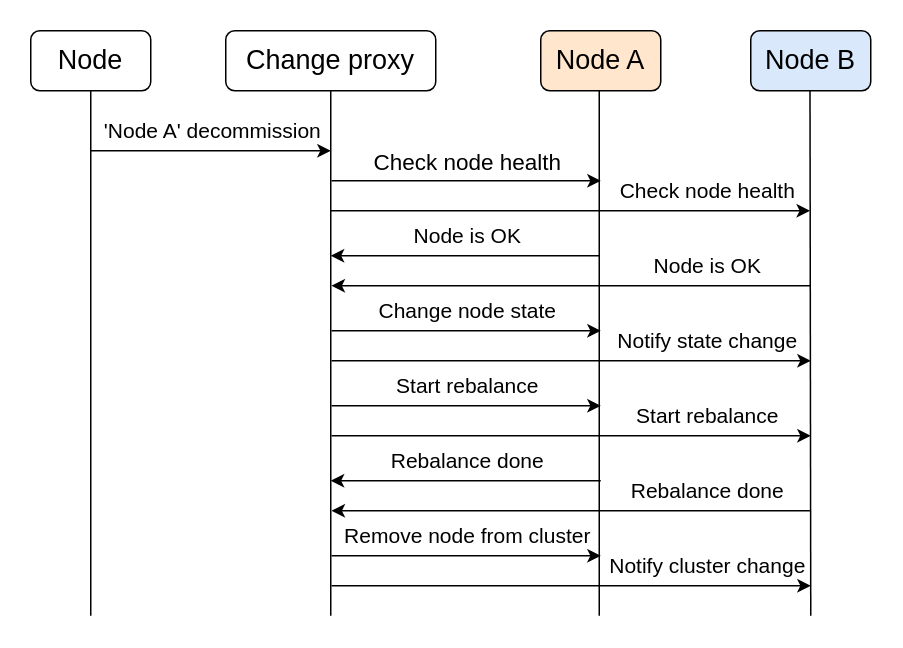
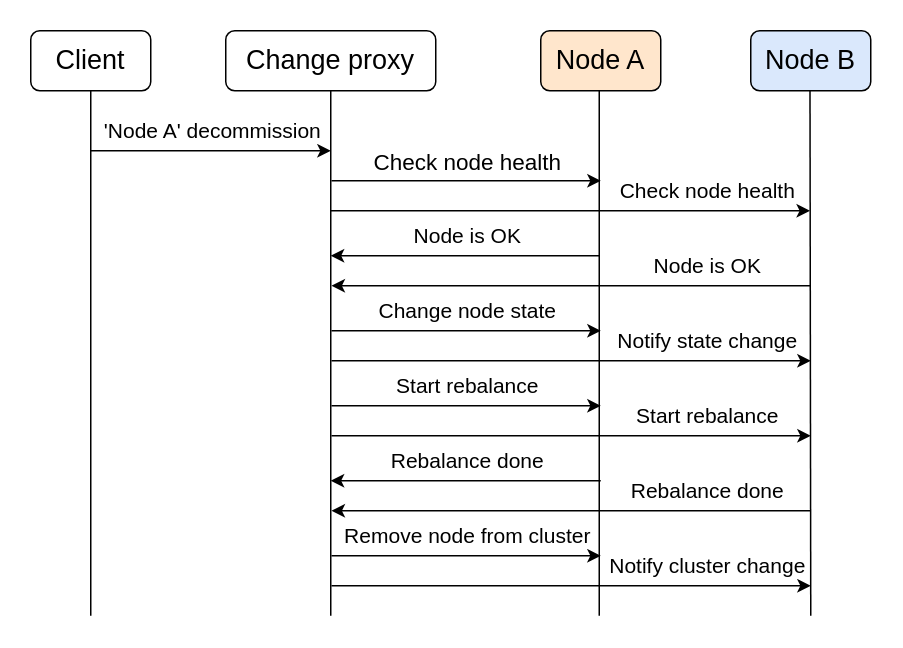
(91, 61) -> (91, 61)
